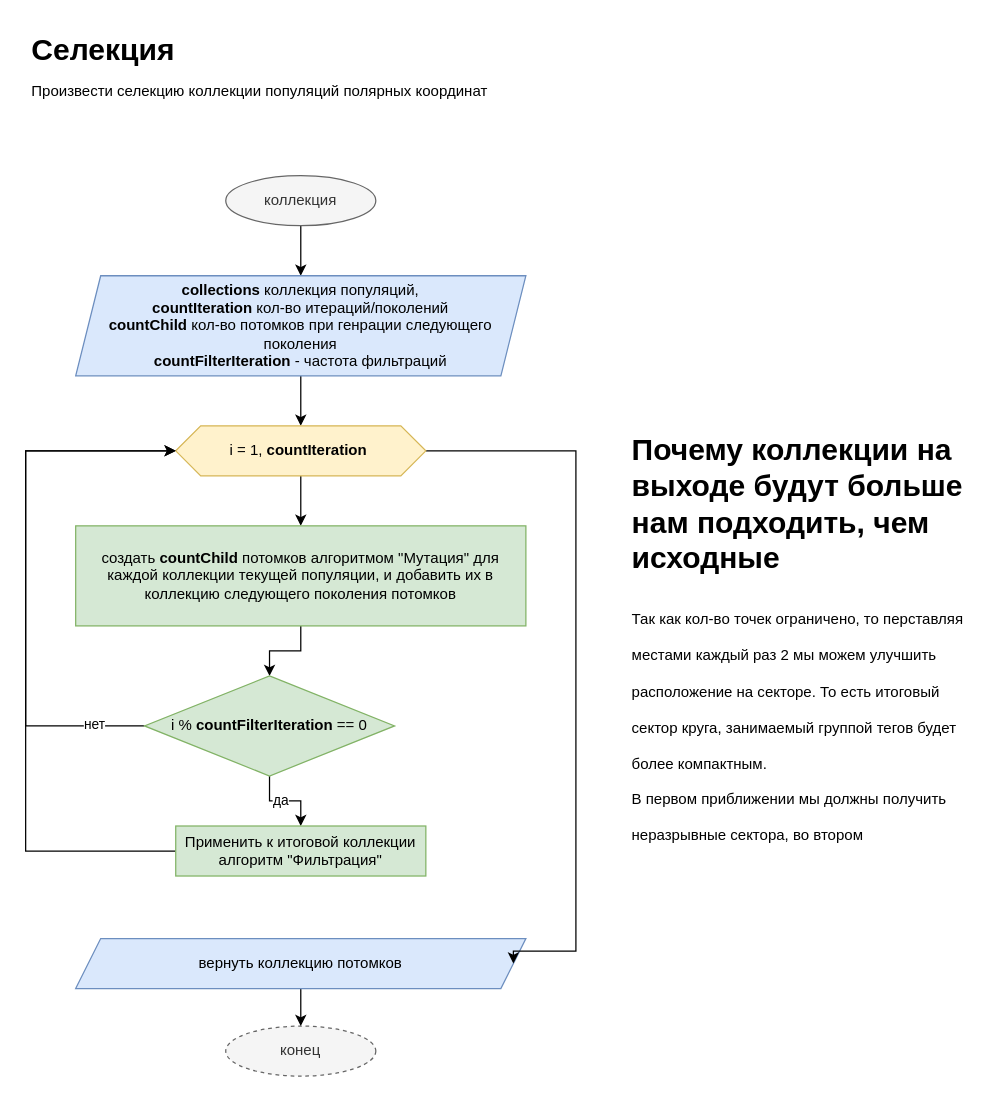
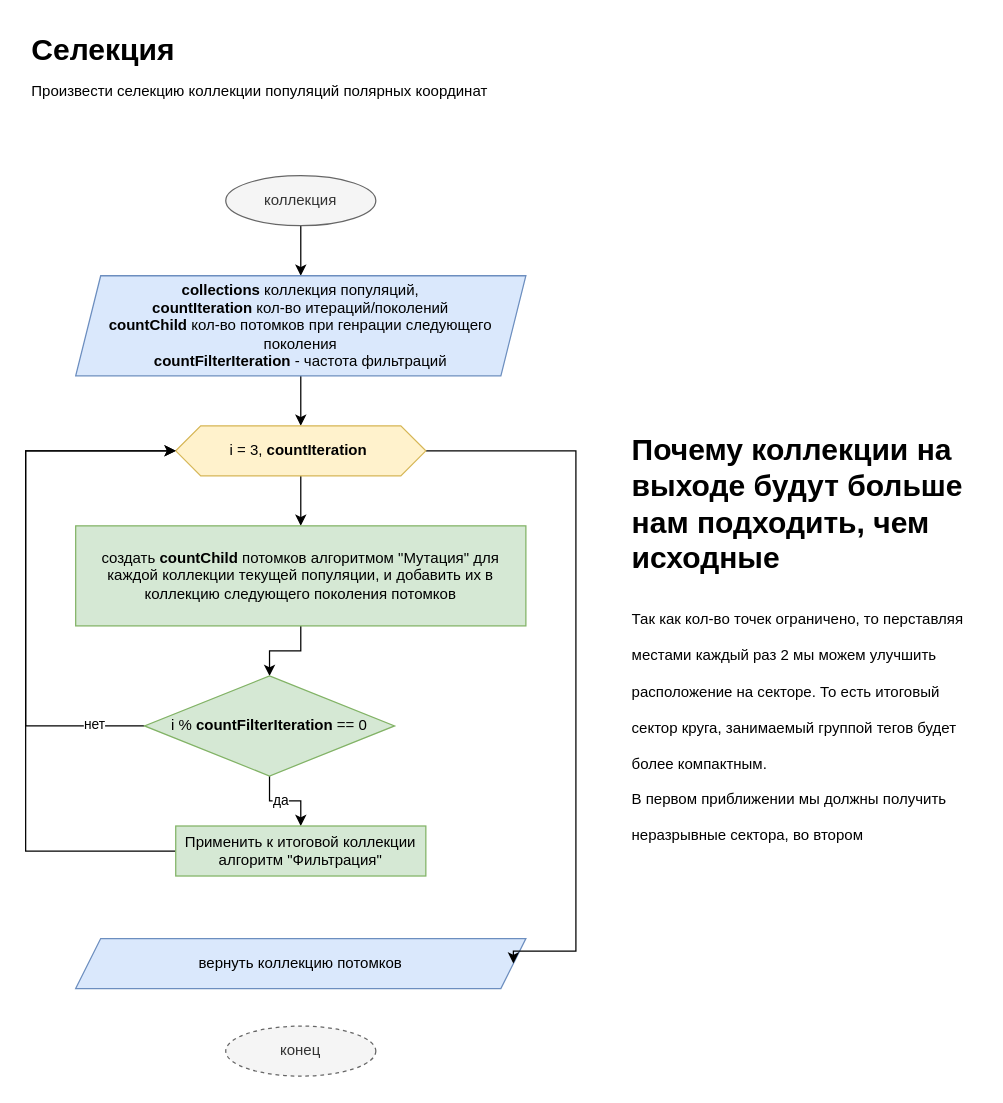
(301, 451) -> (301, 451)
(301, 1011) -> none
